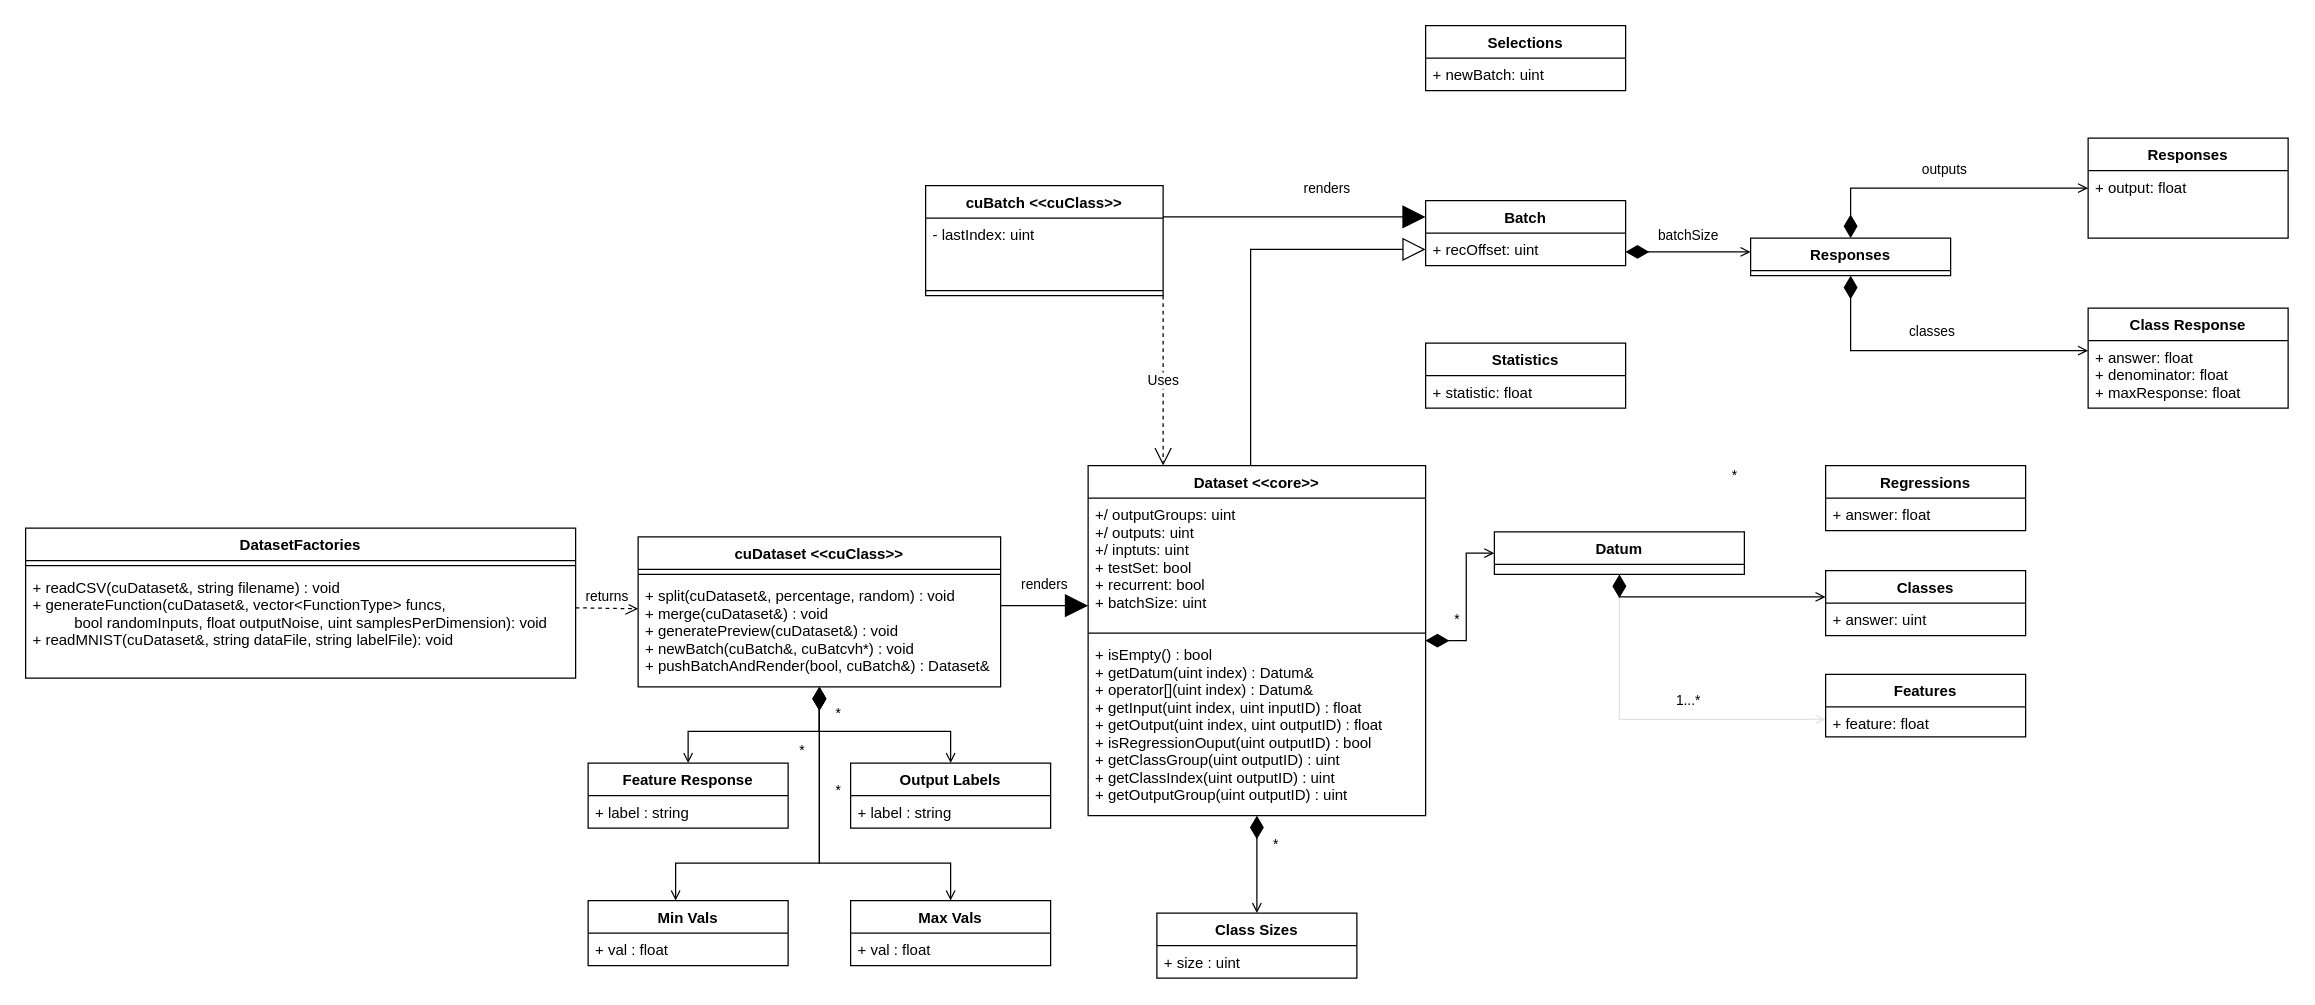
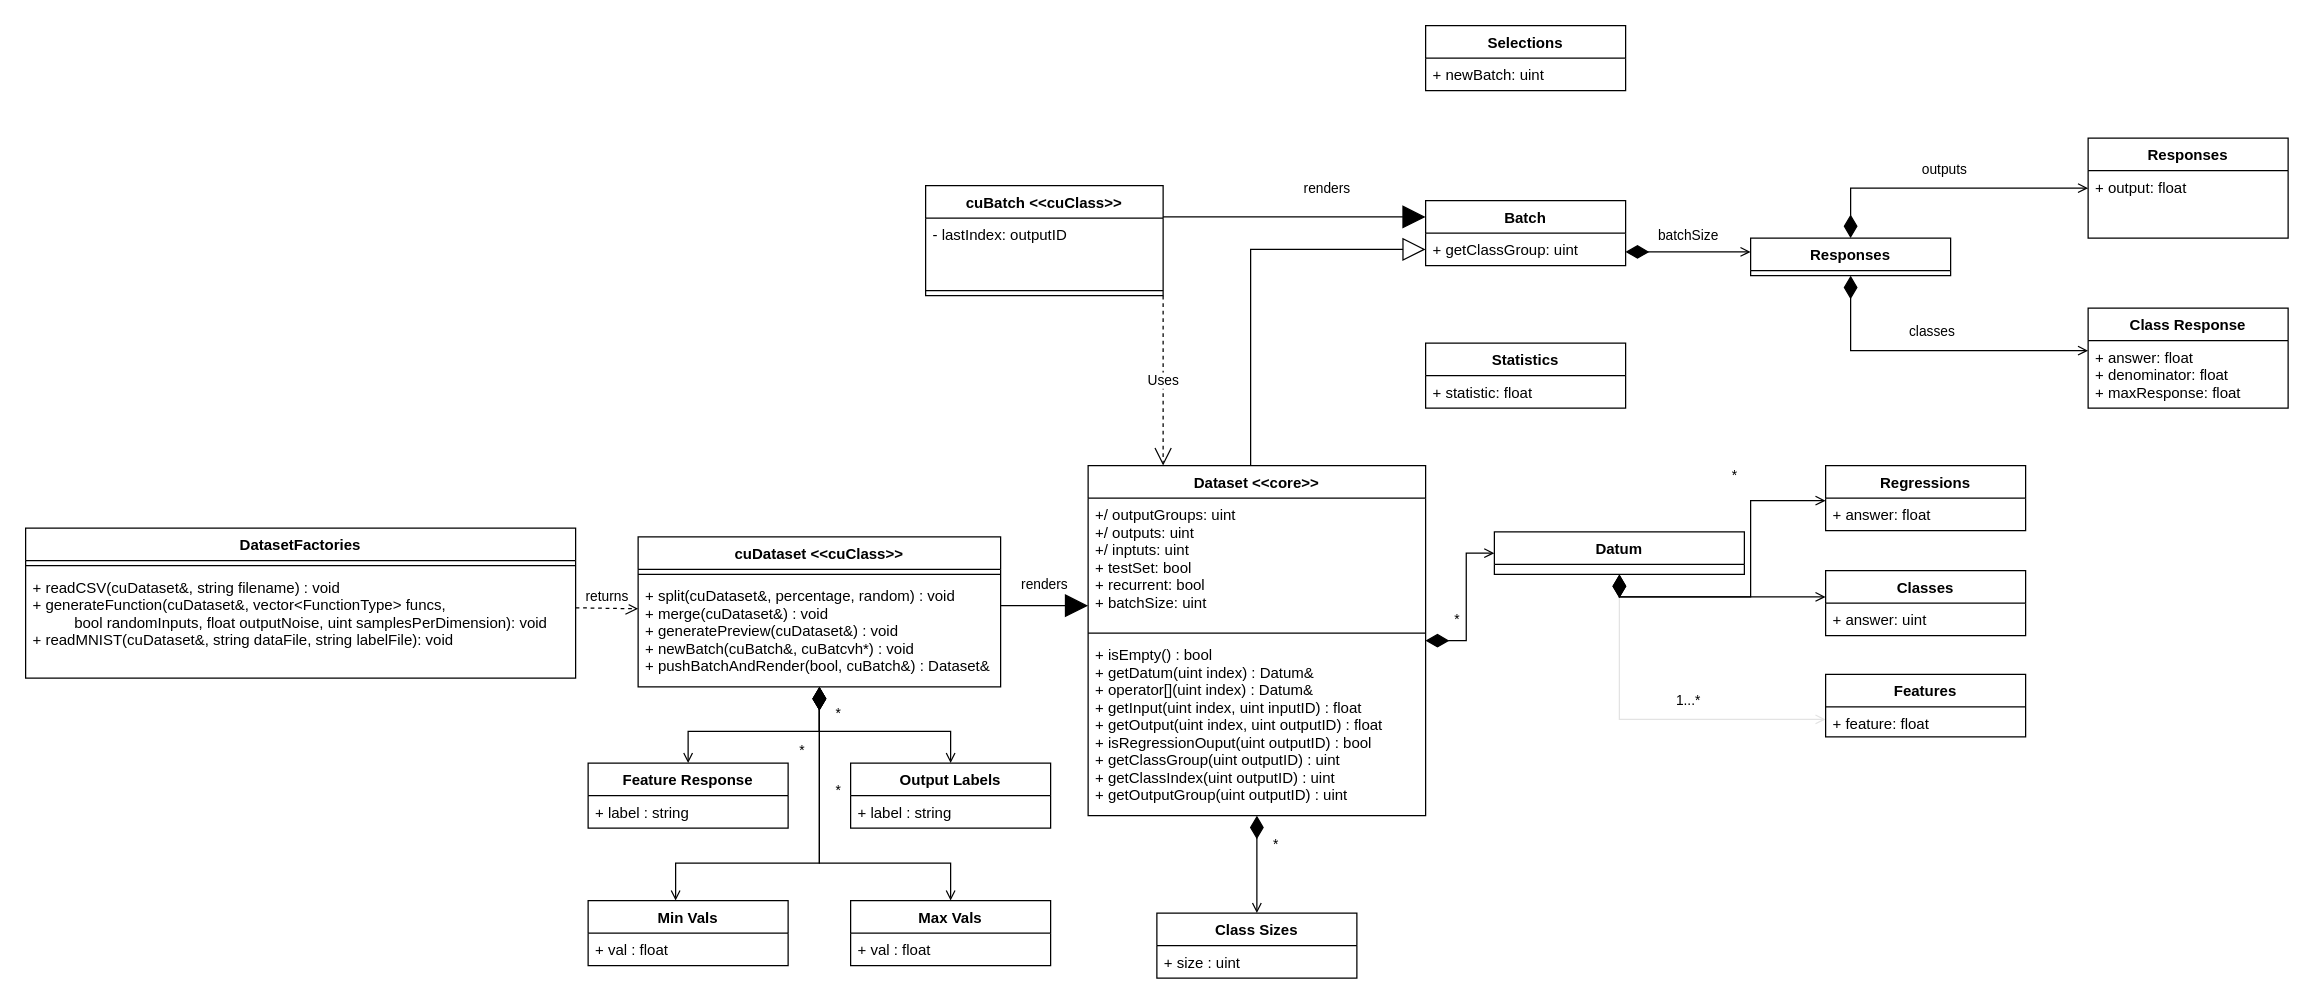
(994, 235) -> (1013, 235)
(1496, 250) -> (1511, 250)
none -> (1751, 512)
